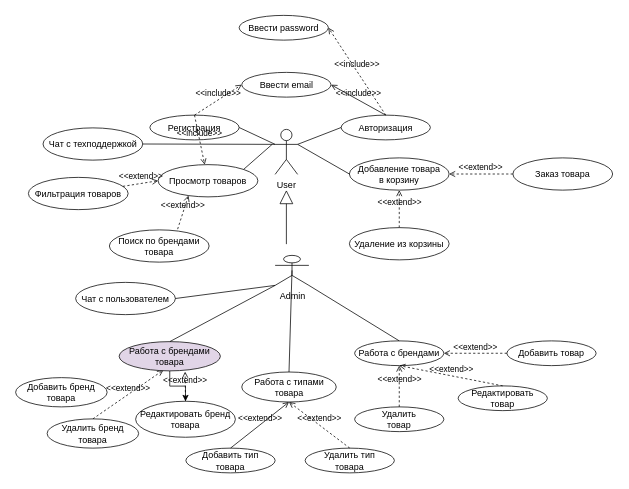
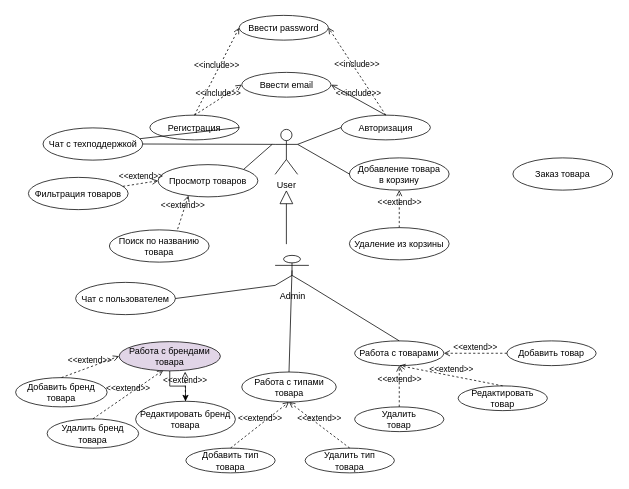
(255, 135) -> (190, 133)
(199, 139) -> (217, 70)
(482, 174) -> none
(159, 246) -> (159, 246)
(221, 314) -> none
(399, 354) -> (399, 354)
none -> (91, 367)
(249, 434) -> (249, 434)
